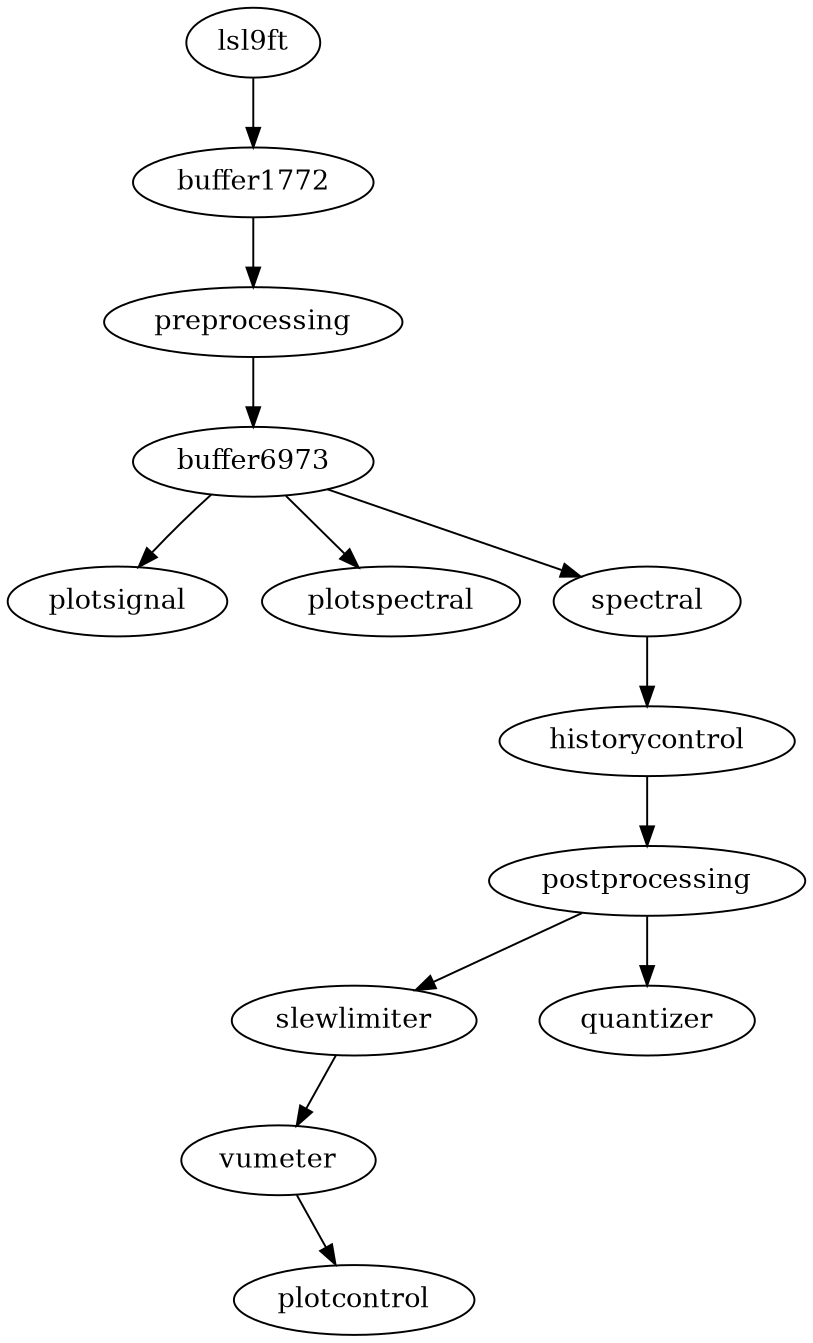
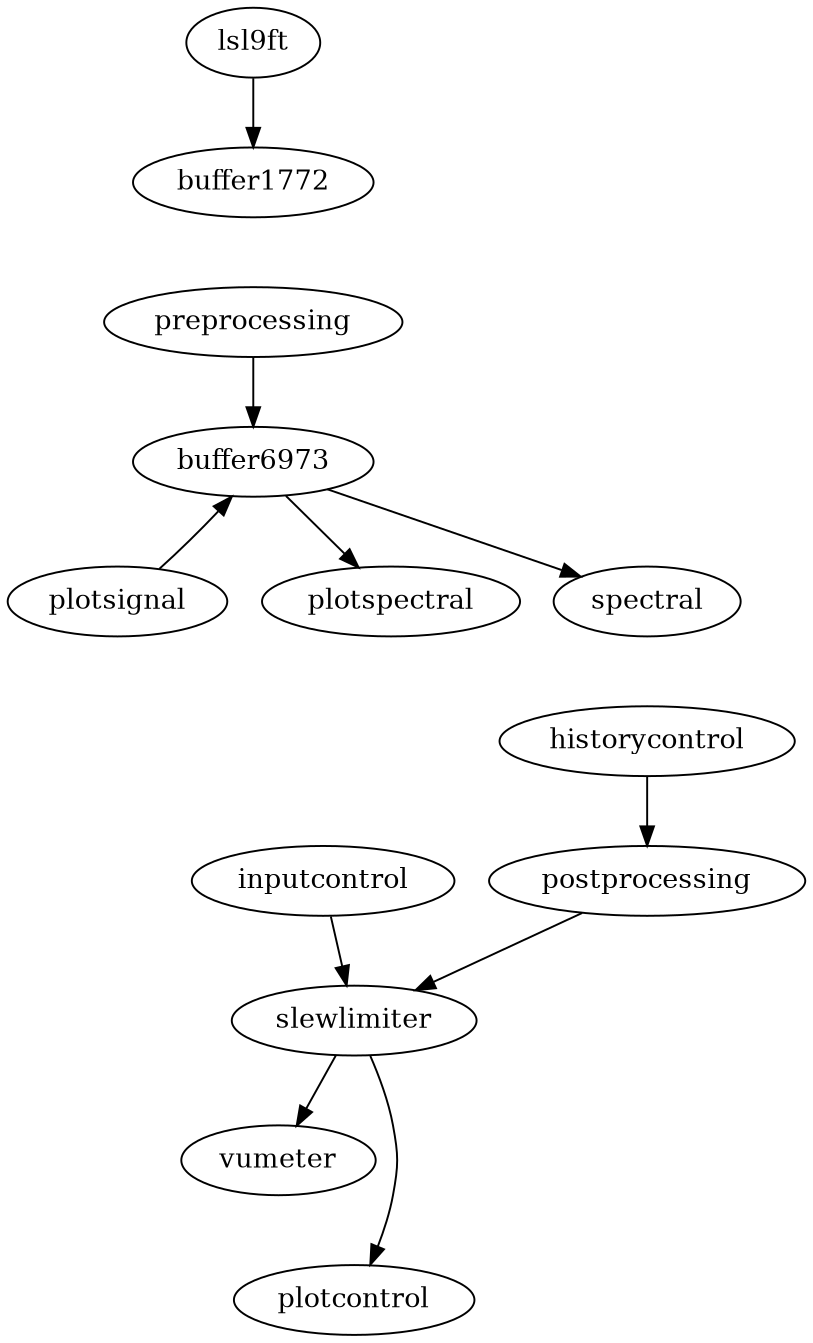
(253, 243) -> none
(181, 523) -> (189, 541)
(647, 662) -> none
none -> (323, 881)
(647, 1021) -> none
(311, 1221) -> (397, 1150)
